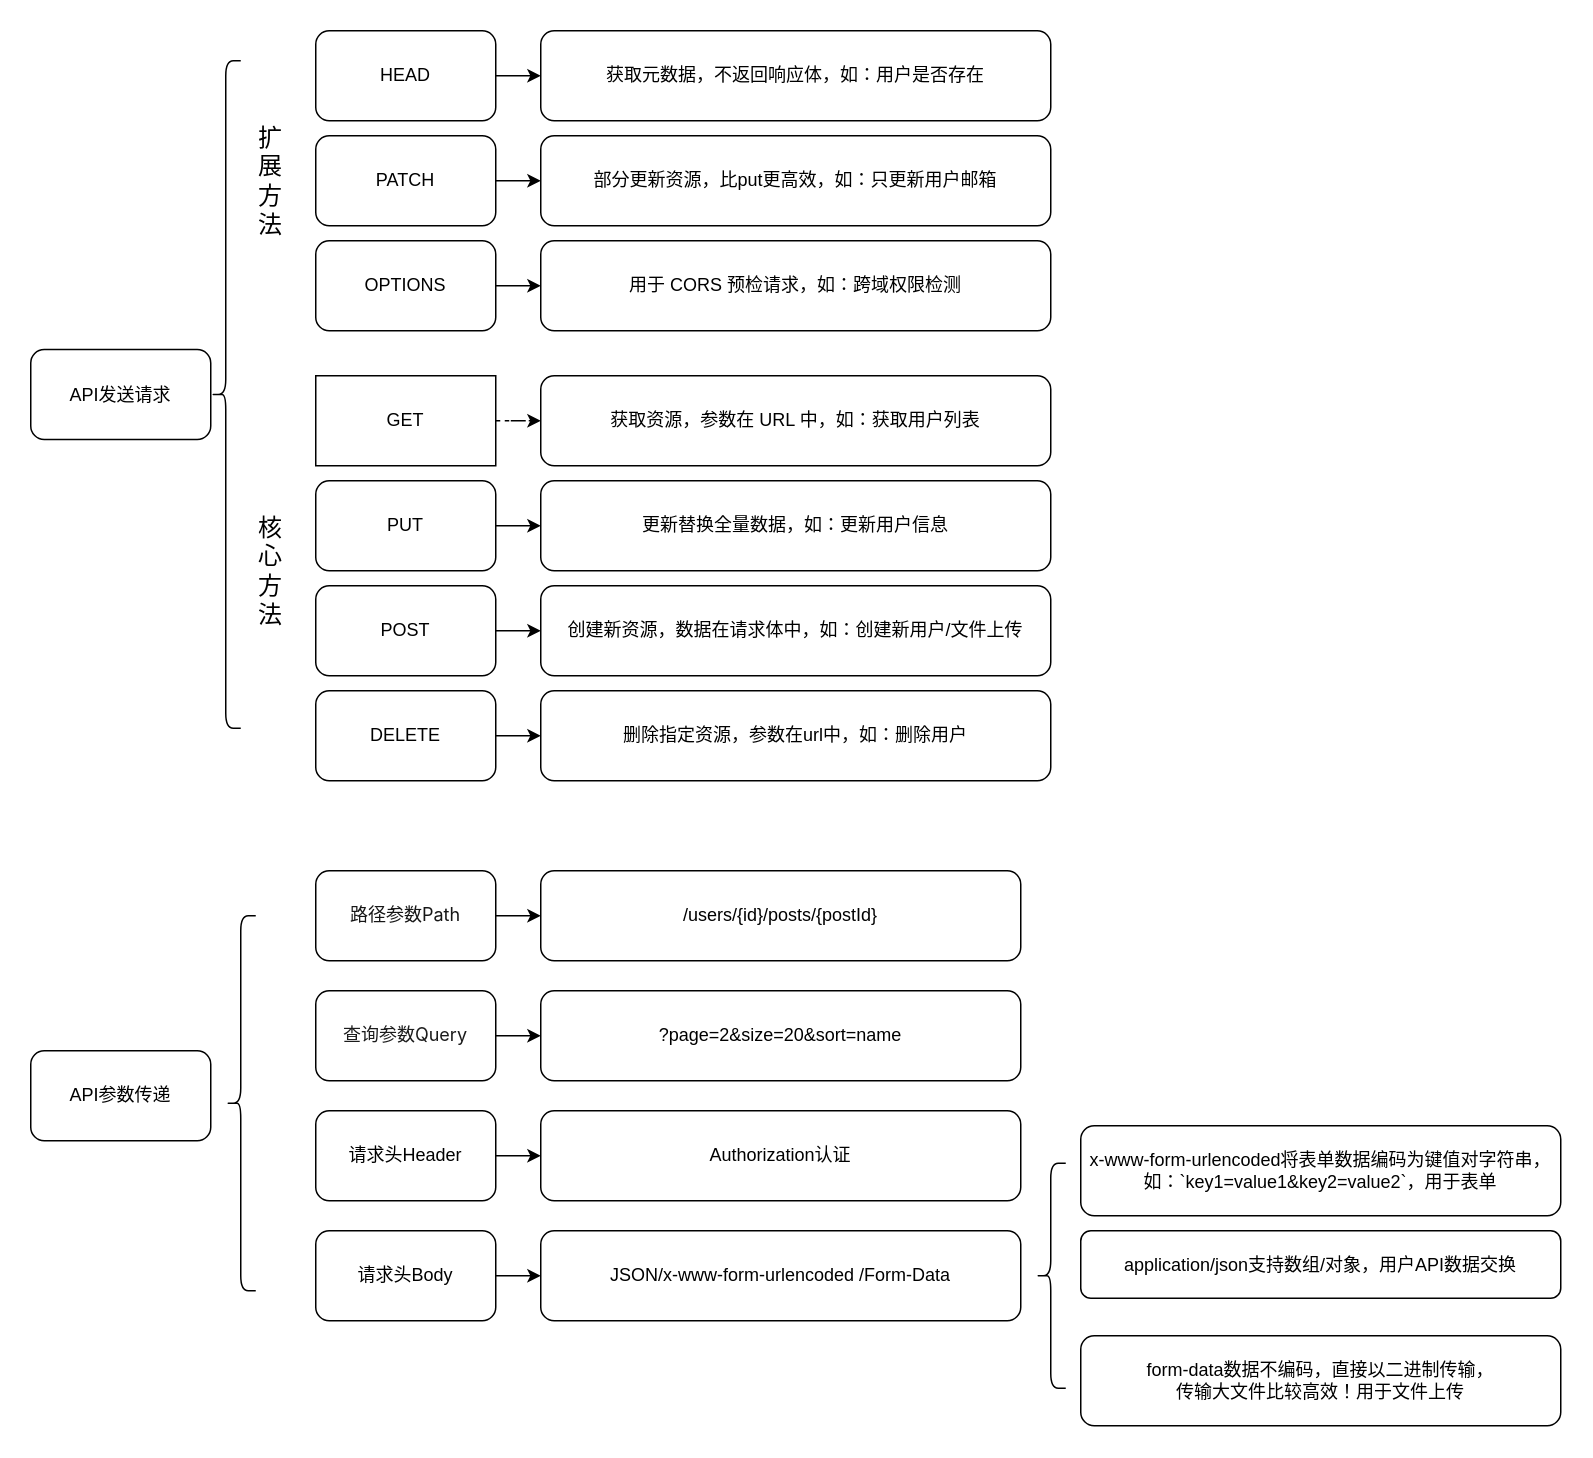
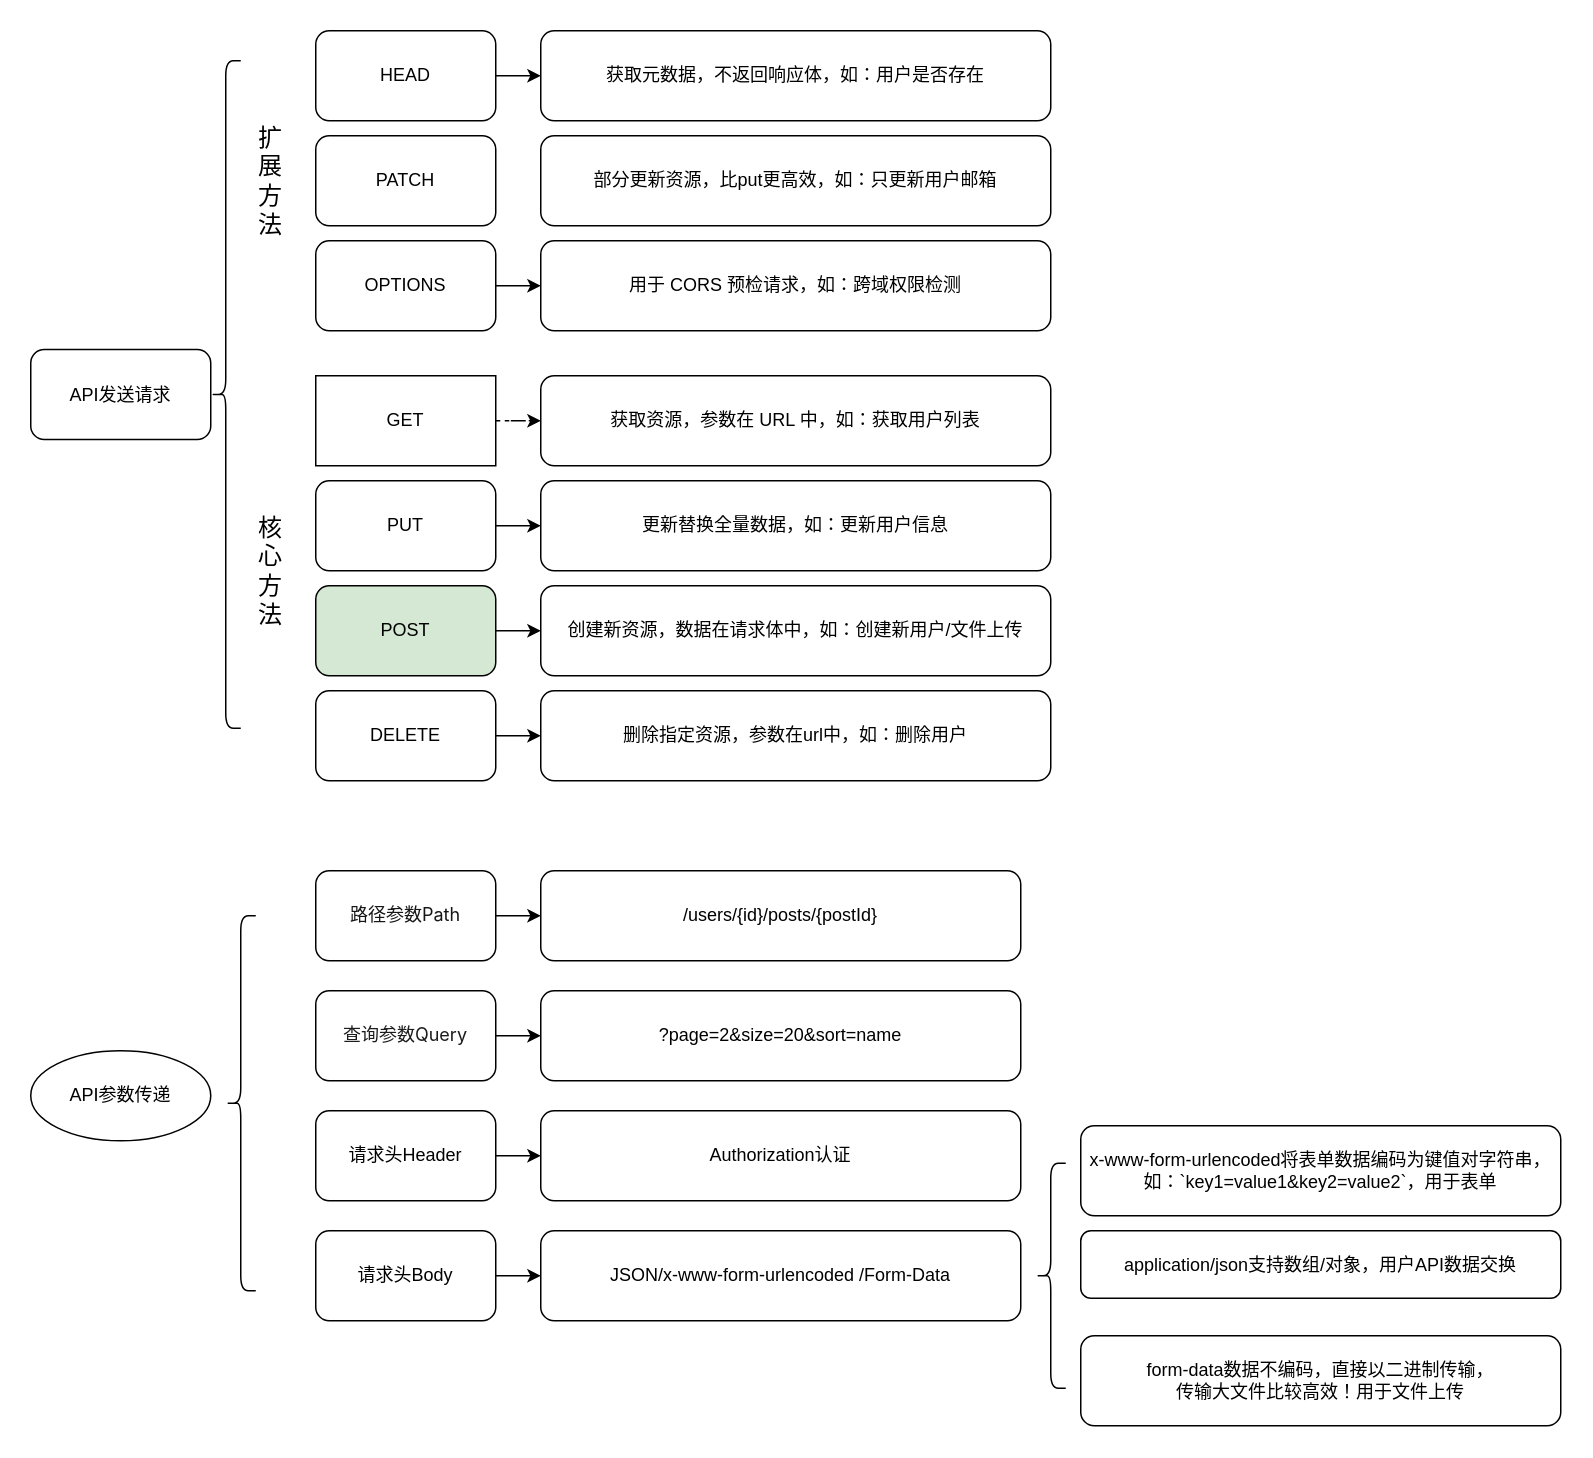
(524, 181) -> none
(406, 631) -> (406, 631)
(121, 1096) -> (121, 1096)
